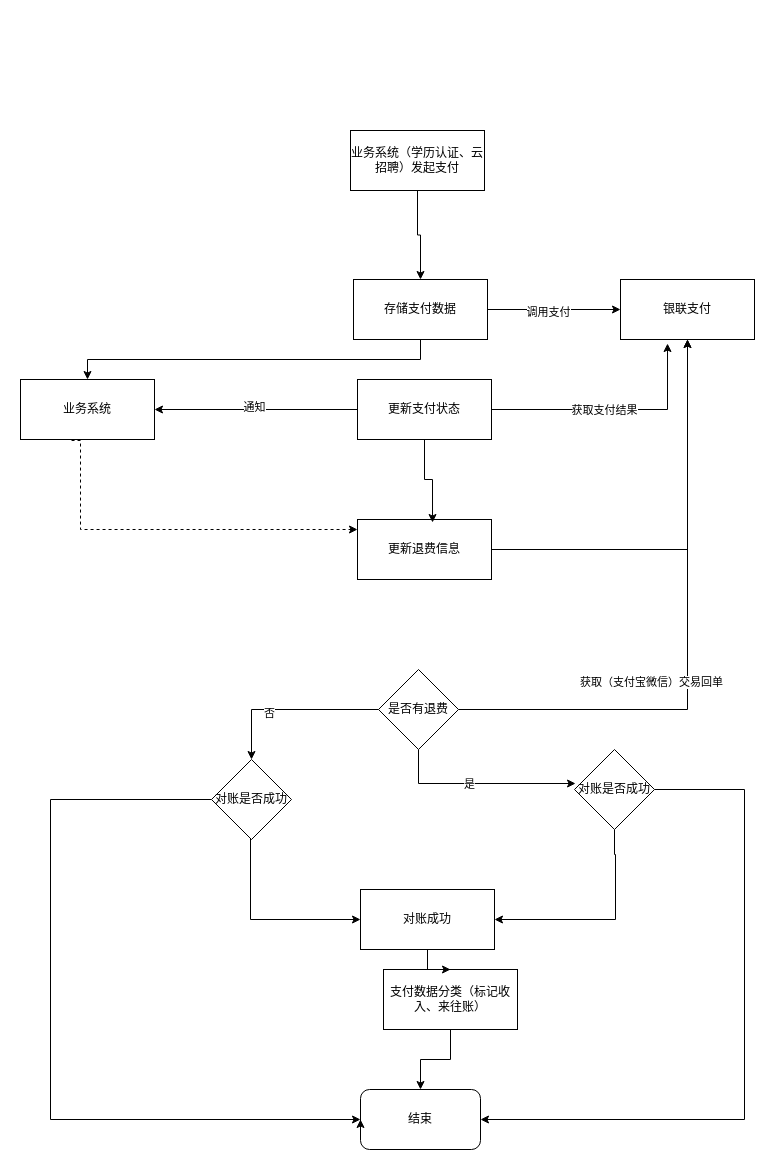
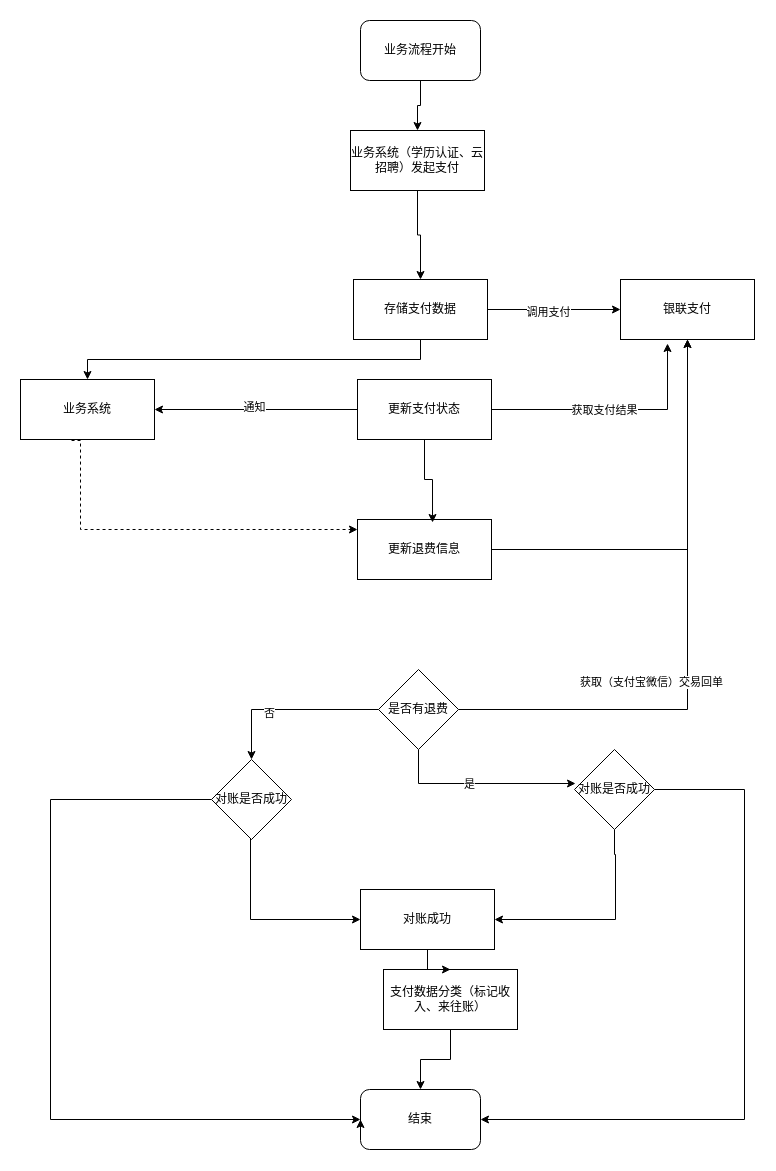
none -> (421, 51)
none -> (421, 104)
